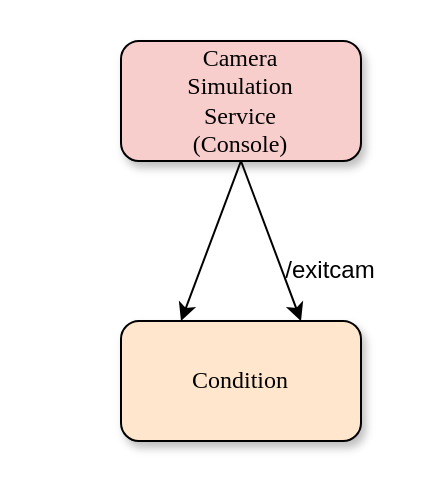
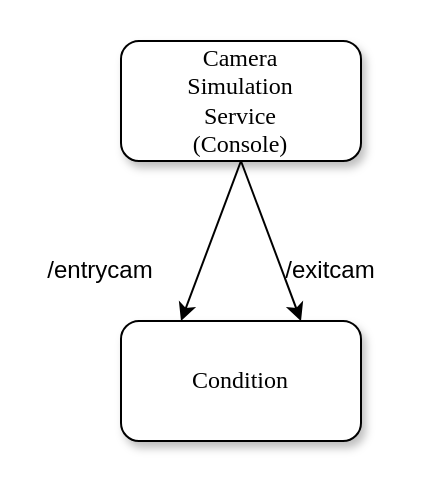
(241, 101) -> (241, 101)
none -> (101, 271)
(241, 381) -> (241, 381)
